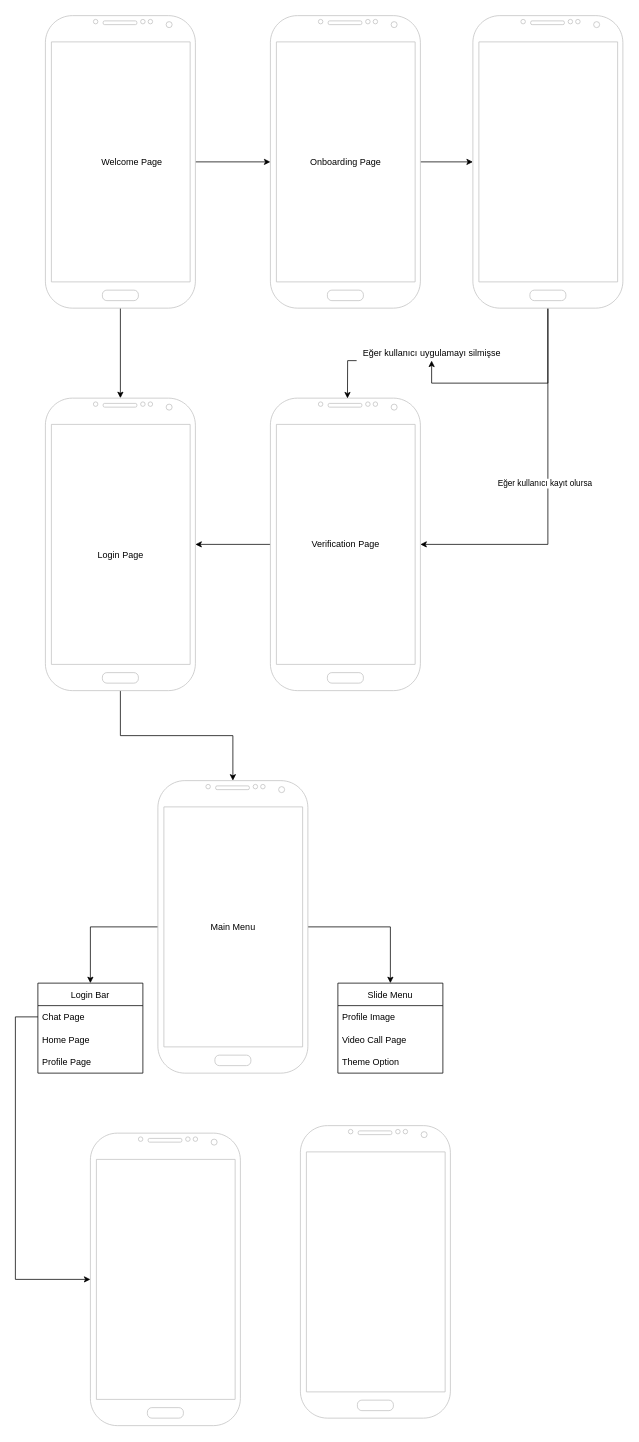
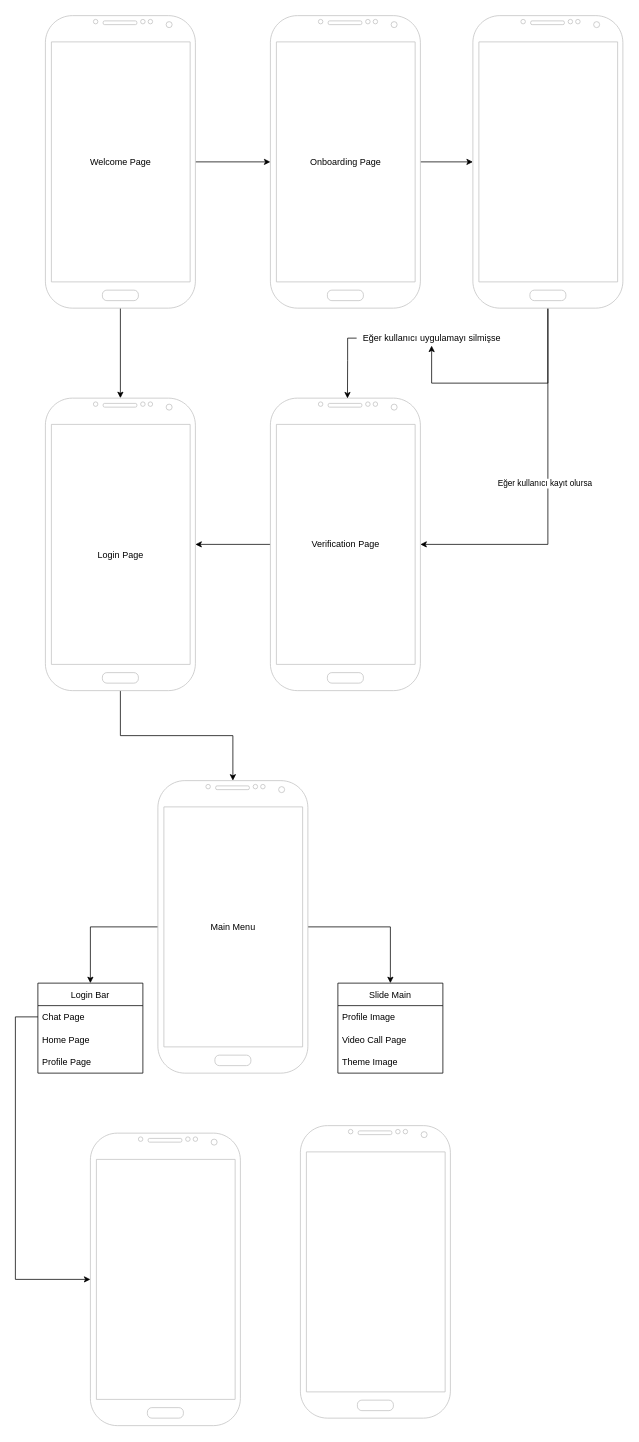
(132, 162) -> (120, 162)
(432, 353) -> (432, 338)
(390, 995) -> (390, 995)
(370, 1062) -> (369, 1062)
